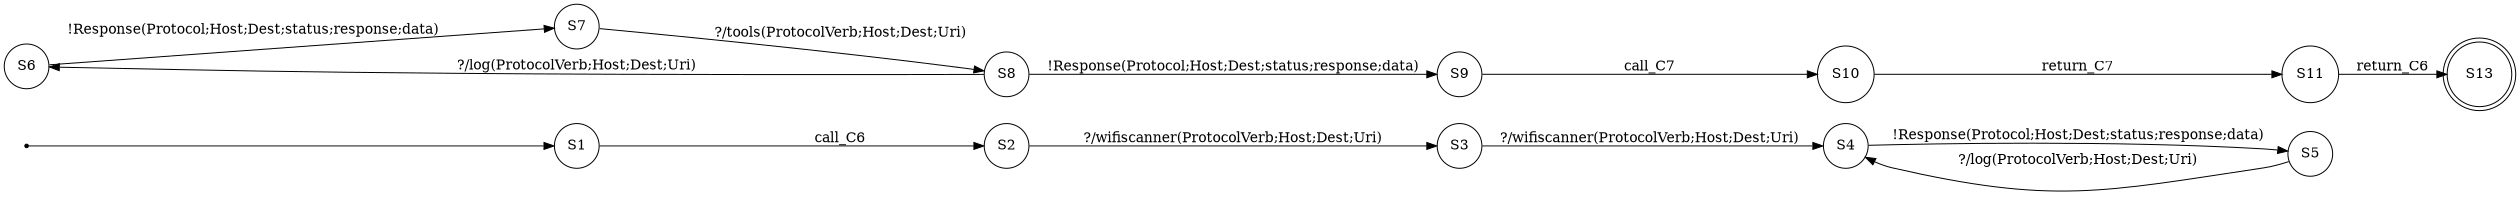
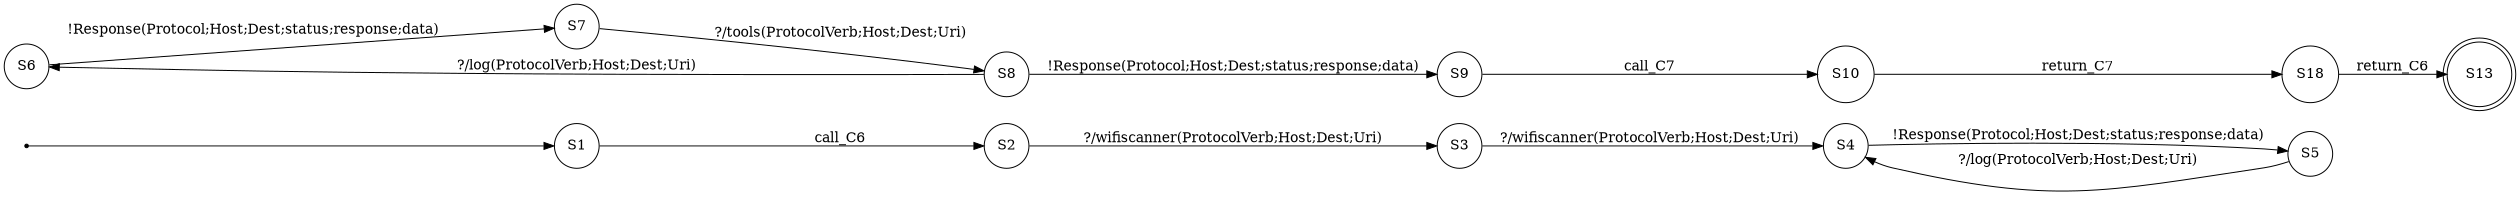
(2310, 74) -> (2310, 74)
